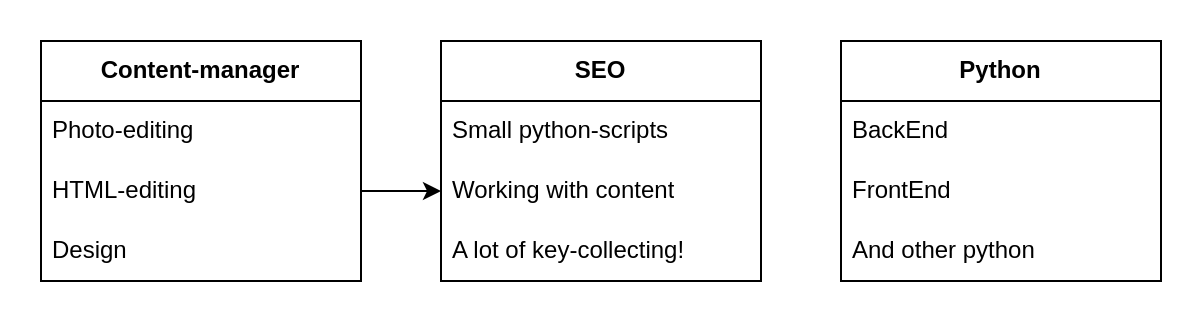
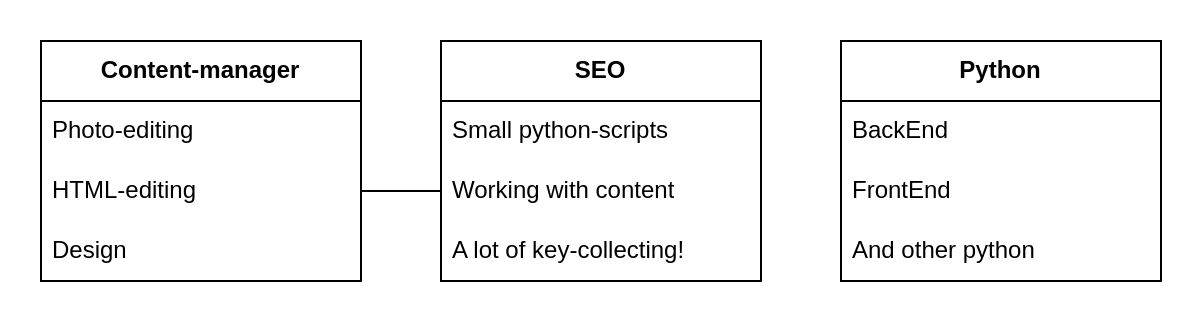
(426, 191) -> (431, 191)
